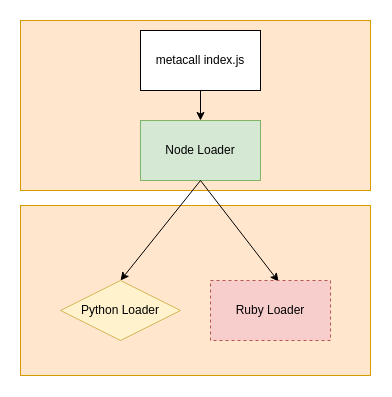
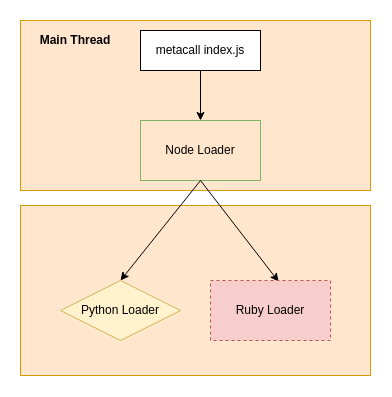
none -> (76, 41)
(201, 61) -> (201, 51)
(201, 151) -> (201, 151)
